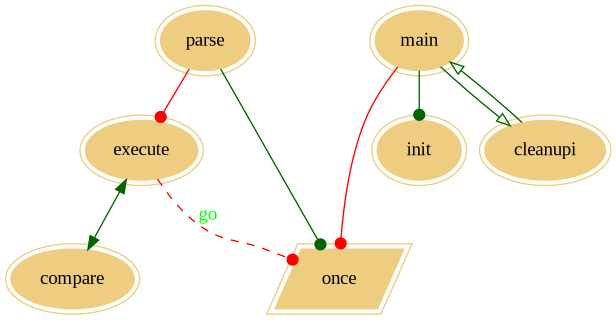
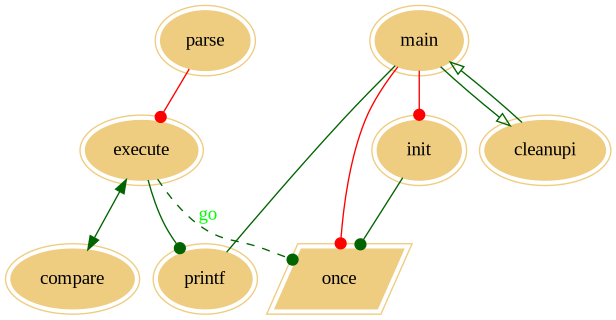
(419, 90) -> (419, 90)
(269, 154) -> (383, 209)
(213, 234) -> (213, 234)
none -> (205, 279)
